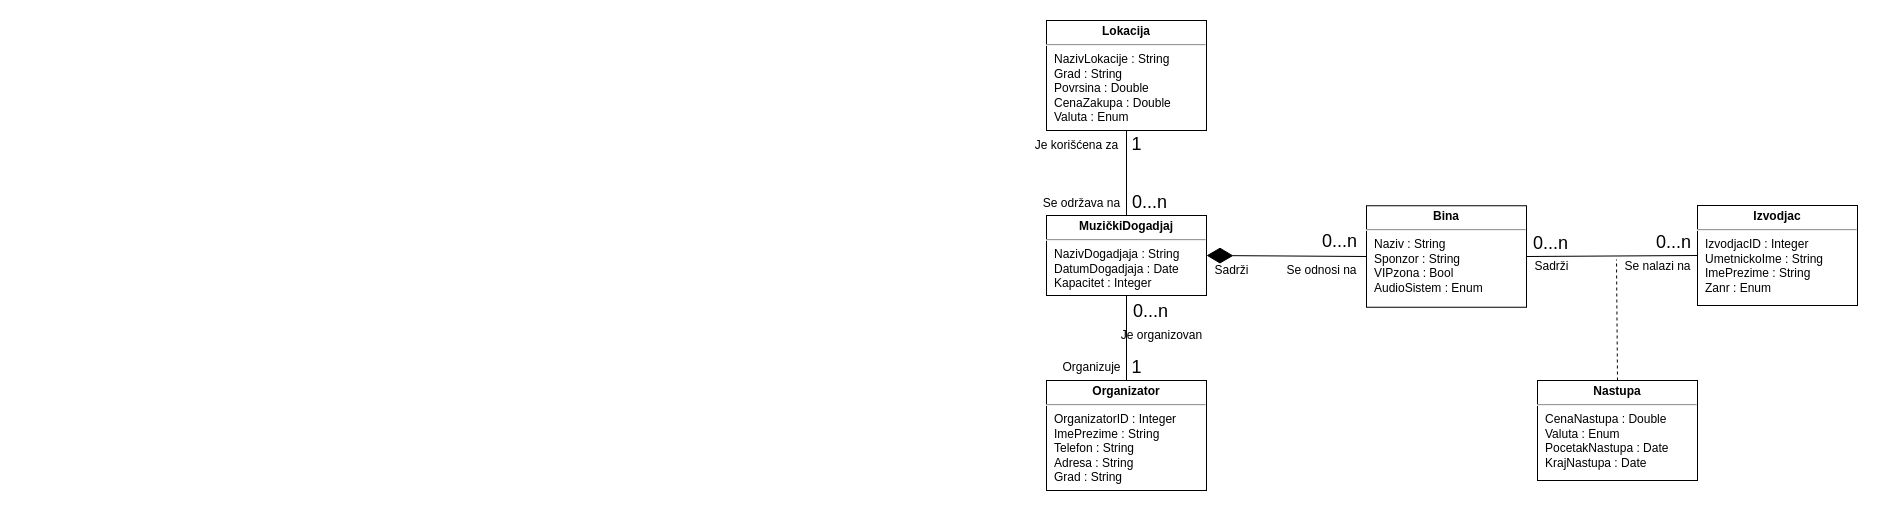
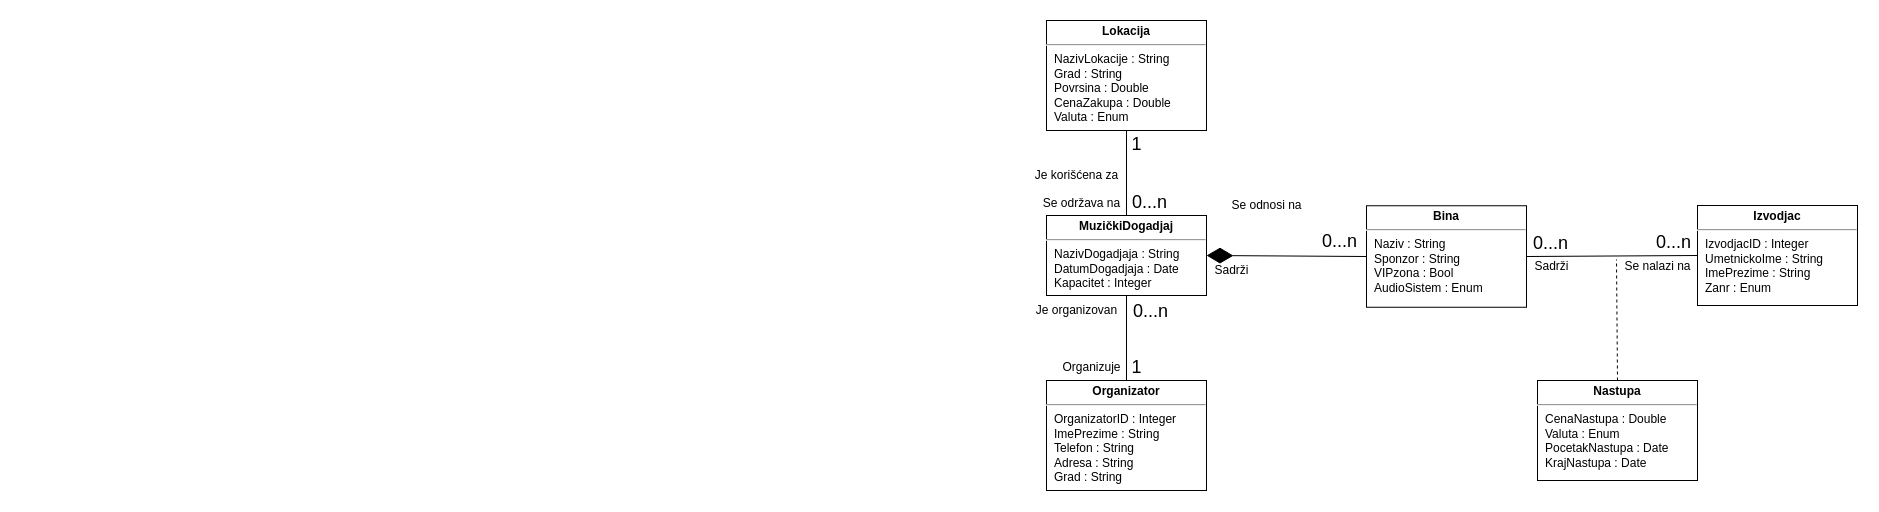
(1077, 146) -> (1077, 176)
(1322, 271) -> (1267, 206)
(1162, 336) -> (1077, 311)
